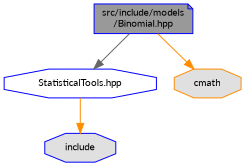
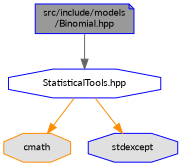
(172, 48) -> (64, 112)
(80, 148) -> (133, 148)
